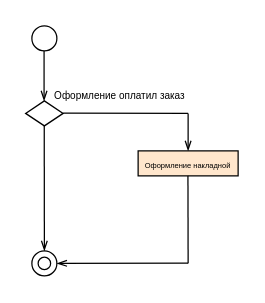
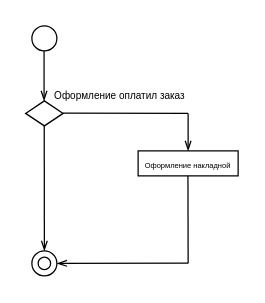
(188, 163) -> (188, 163)
